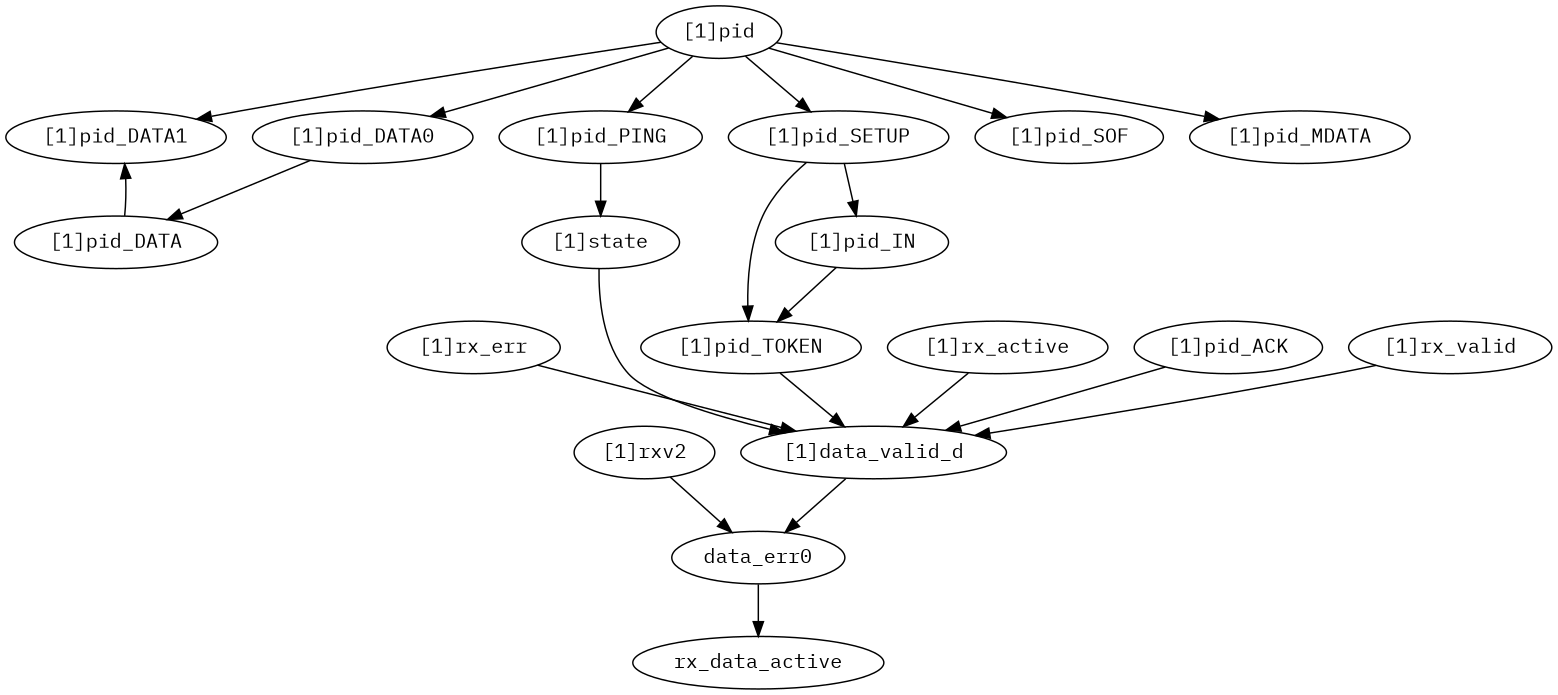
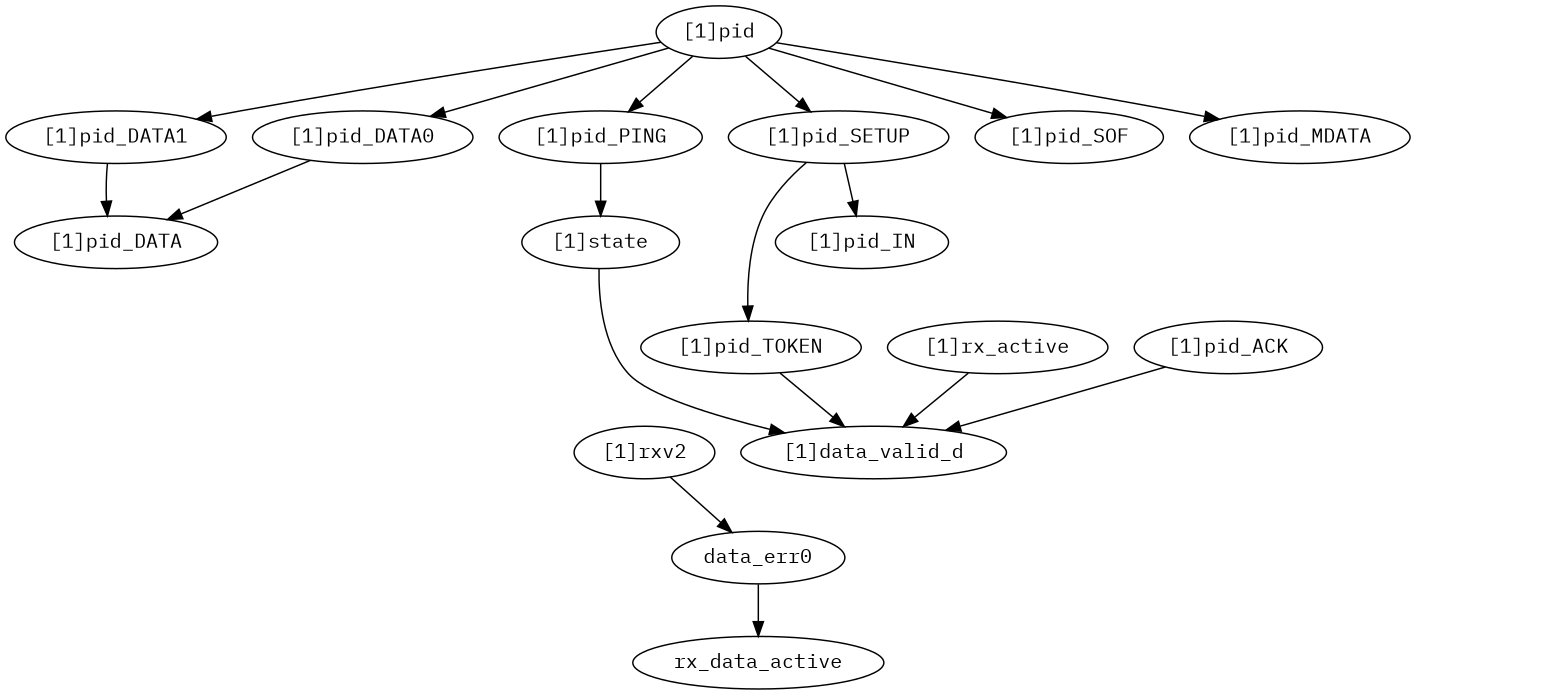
(126, 197) -> (106, 183)
(812, 290) -> none
(474, 347) -> none
(1450, 347) -> none
(821, 501) -> none
